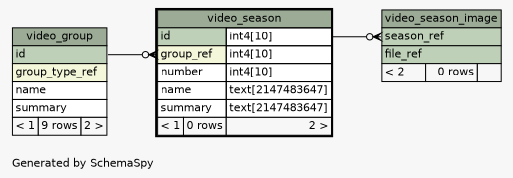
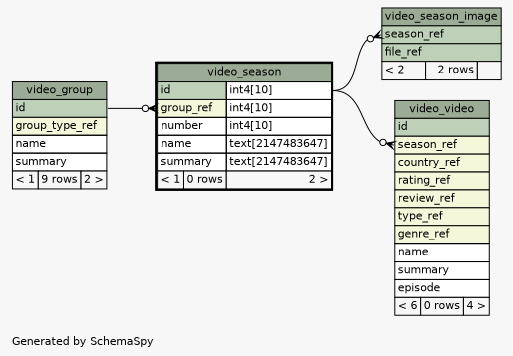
(456, 72) -> (456, 70)
none -> (442, 208)
